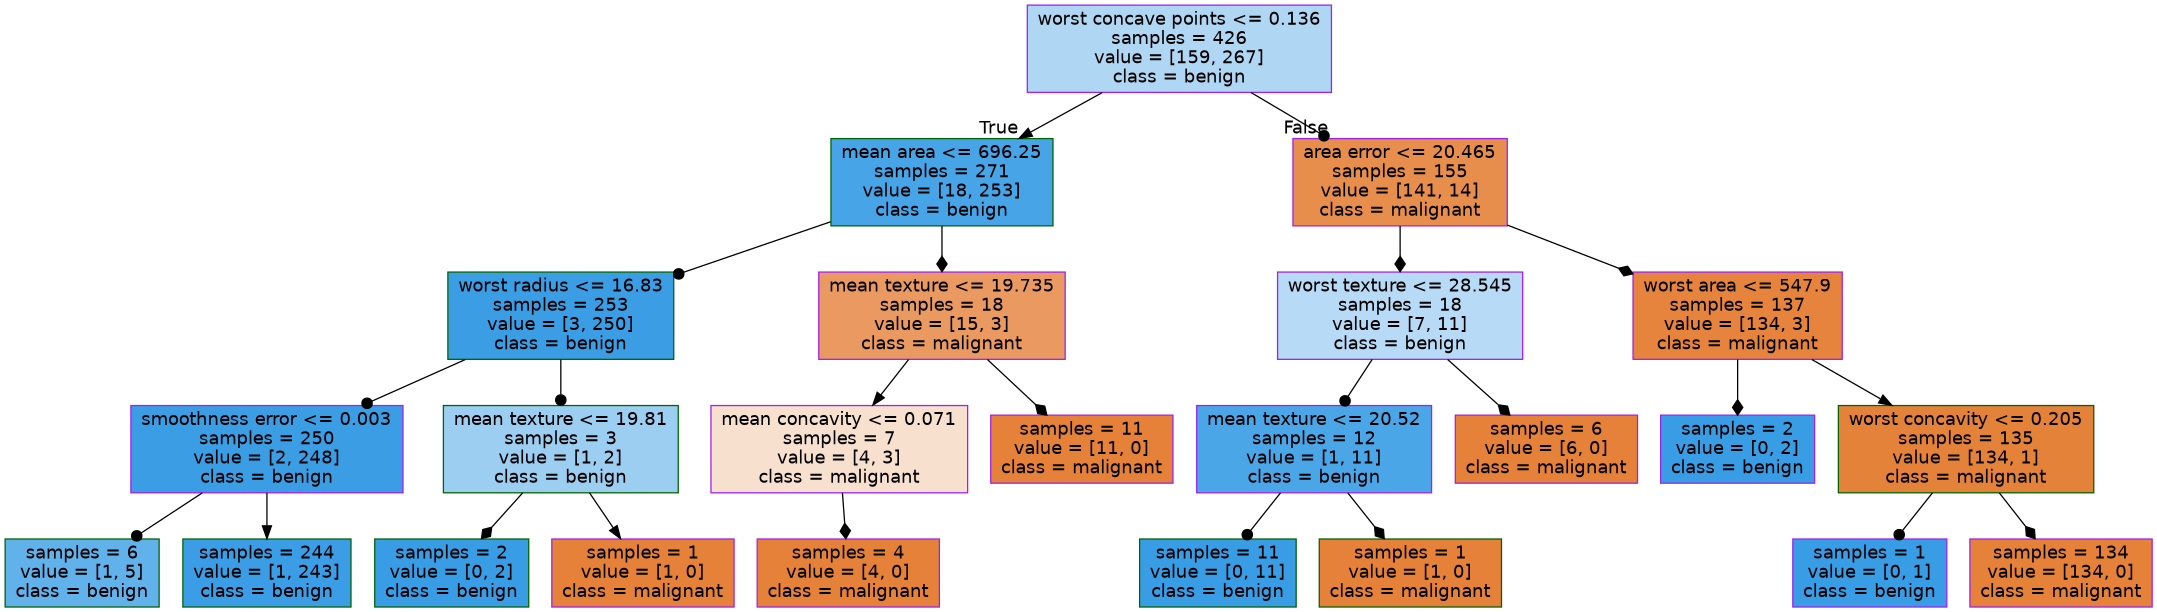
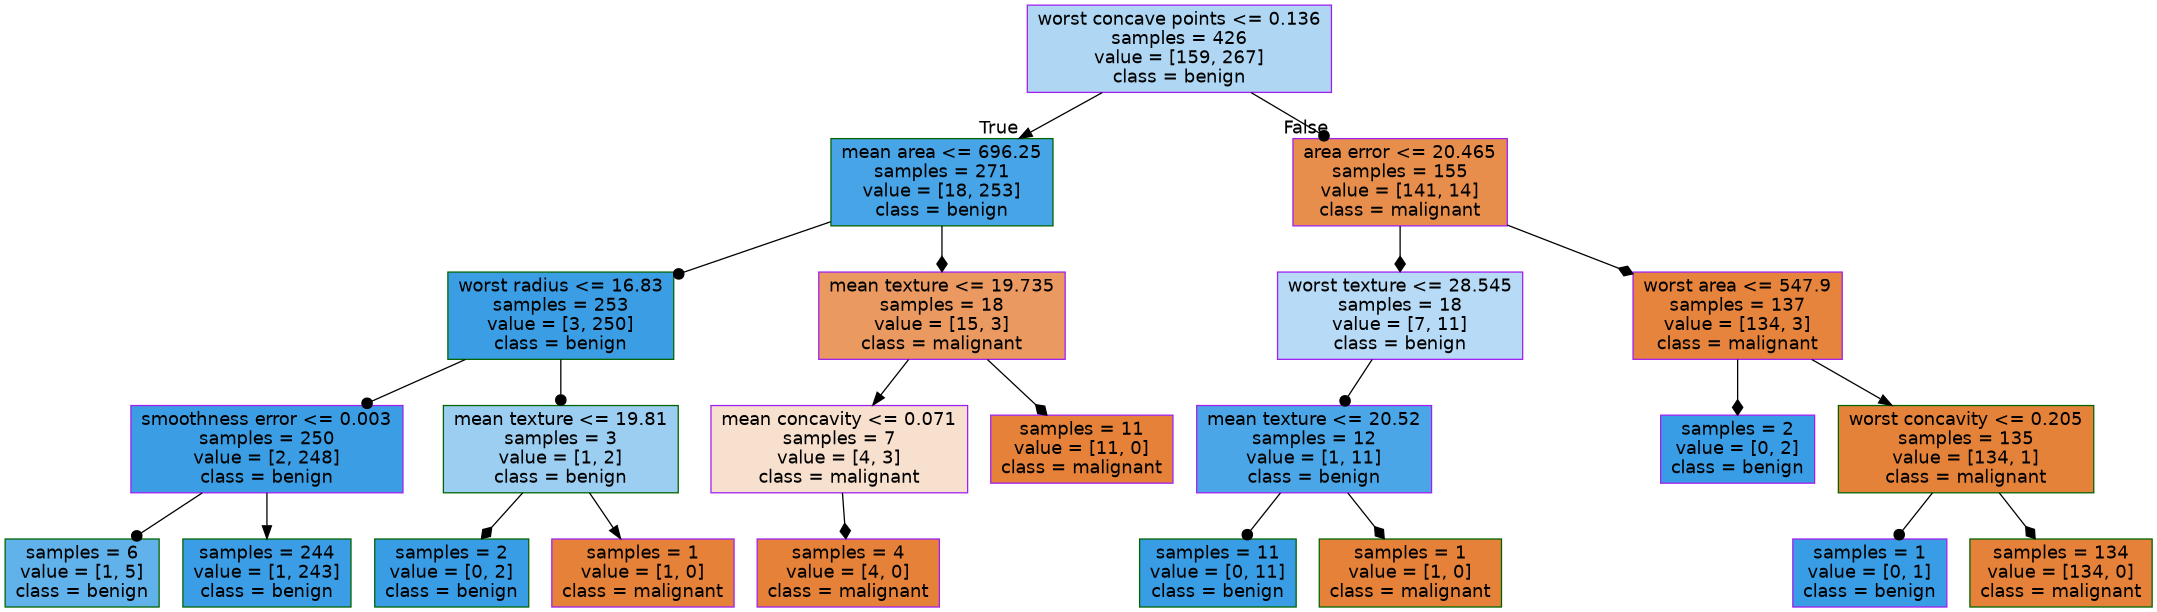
(1546, 449) -> none
(2061, 573) -> (2061, 573)
